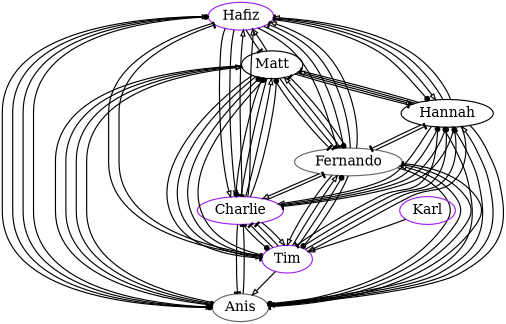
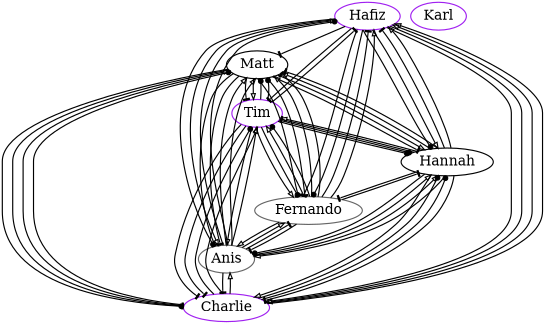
(262, 42) -> none
(294, 185) -> none
(295, 188) -> none
(360, 235) -> (245, 190)
(236, 259) -> (230, 286)
